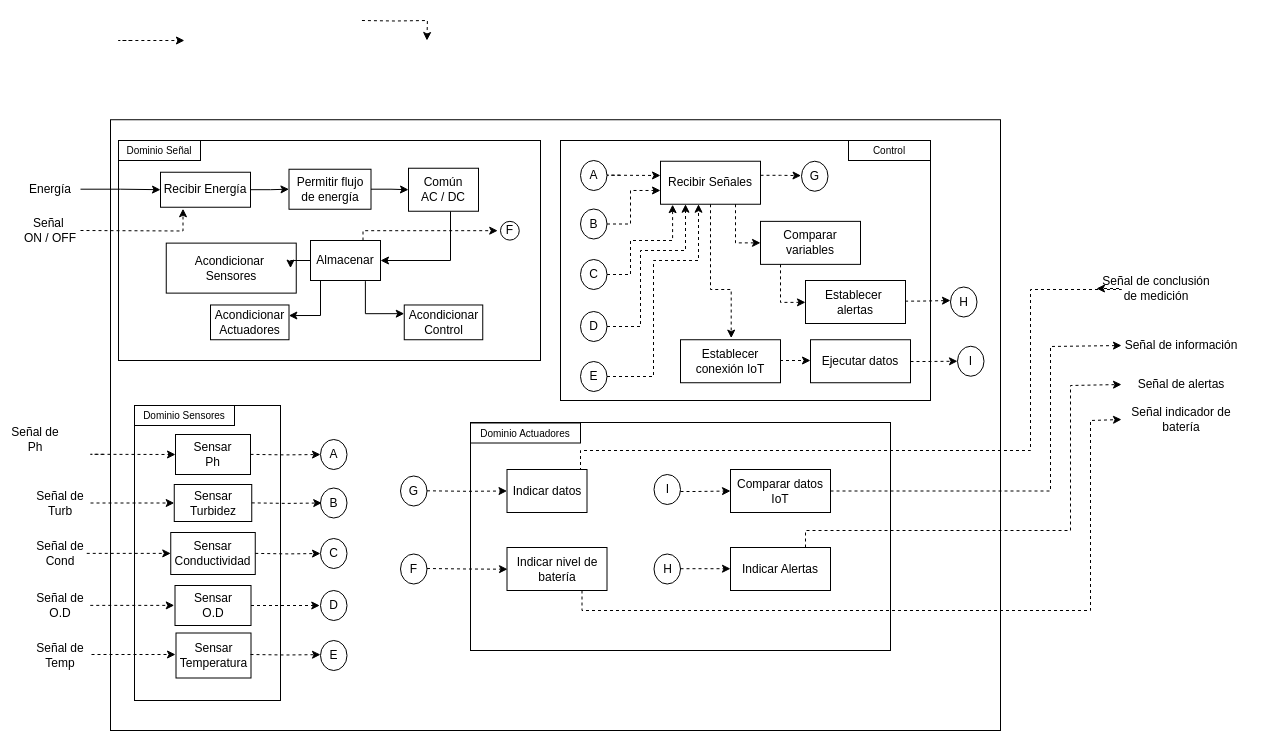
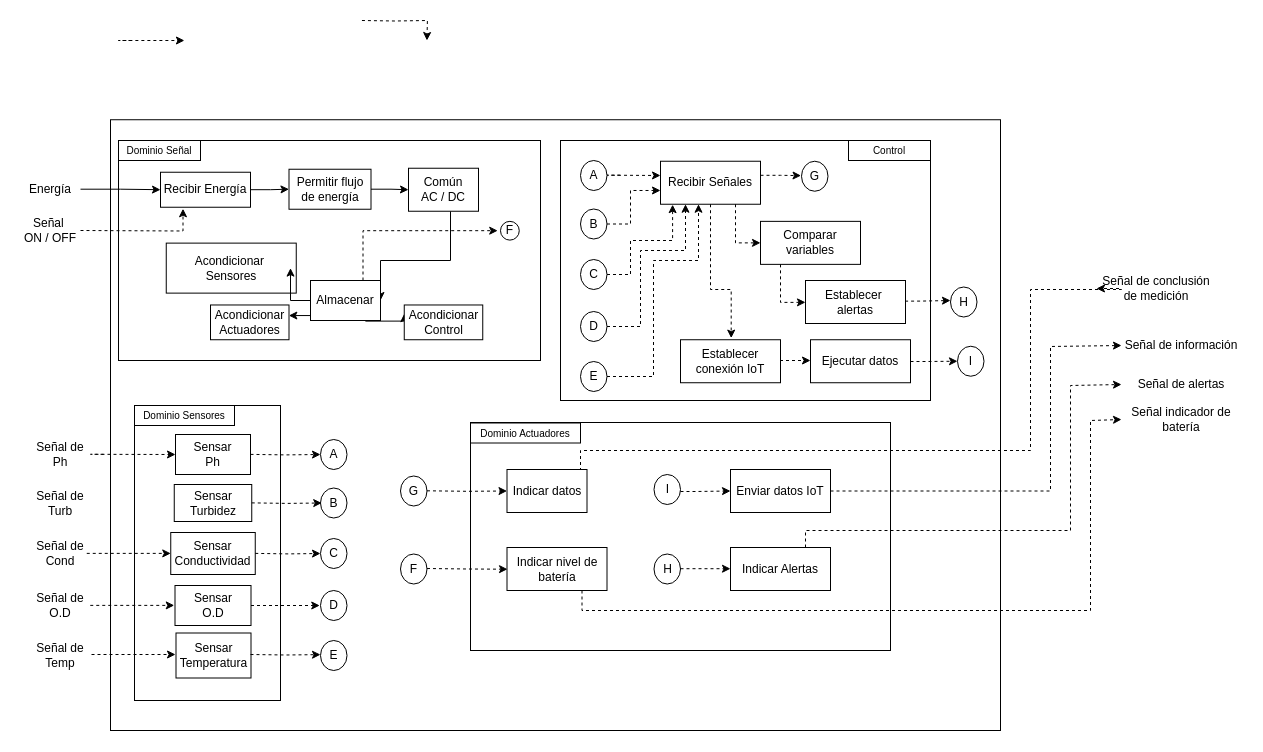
(346, 261) -> (346, 301)
(36, 440) -> (61, 455)
(781, 492) -> (781, 492)
(129, 503) -> none
